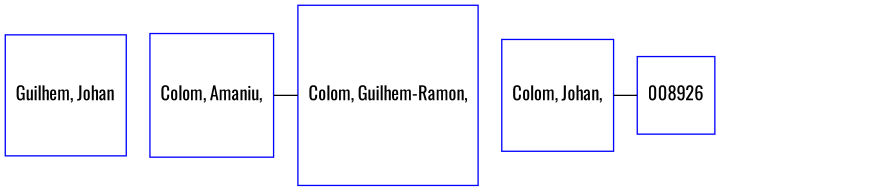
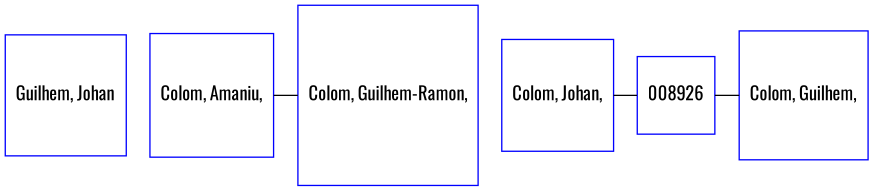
none -> (804, 95)
